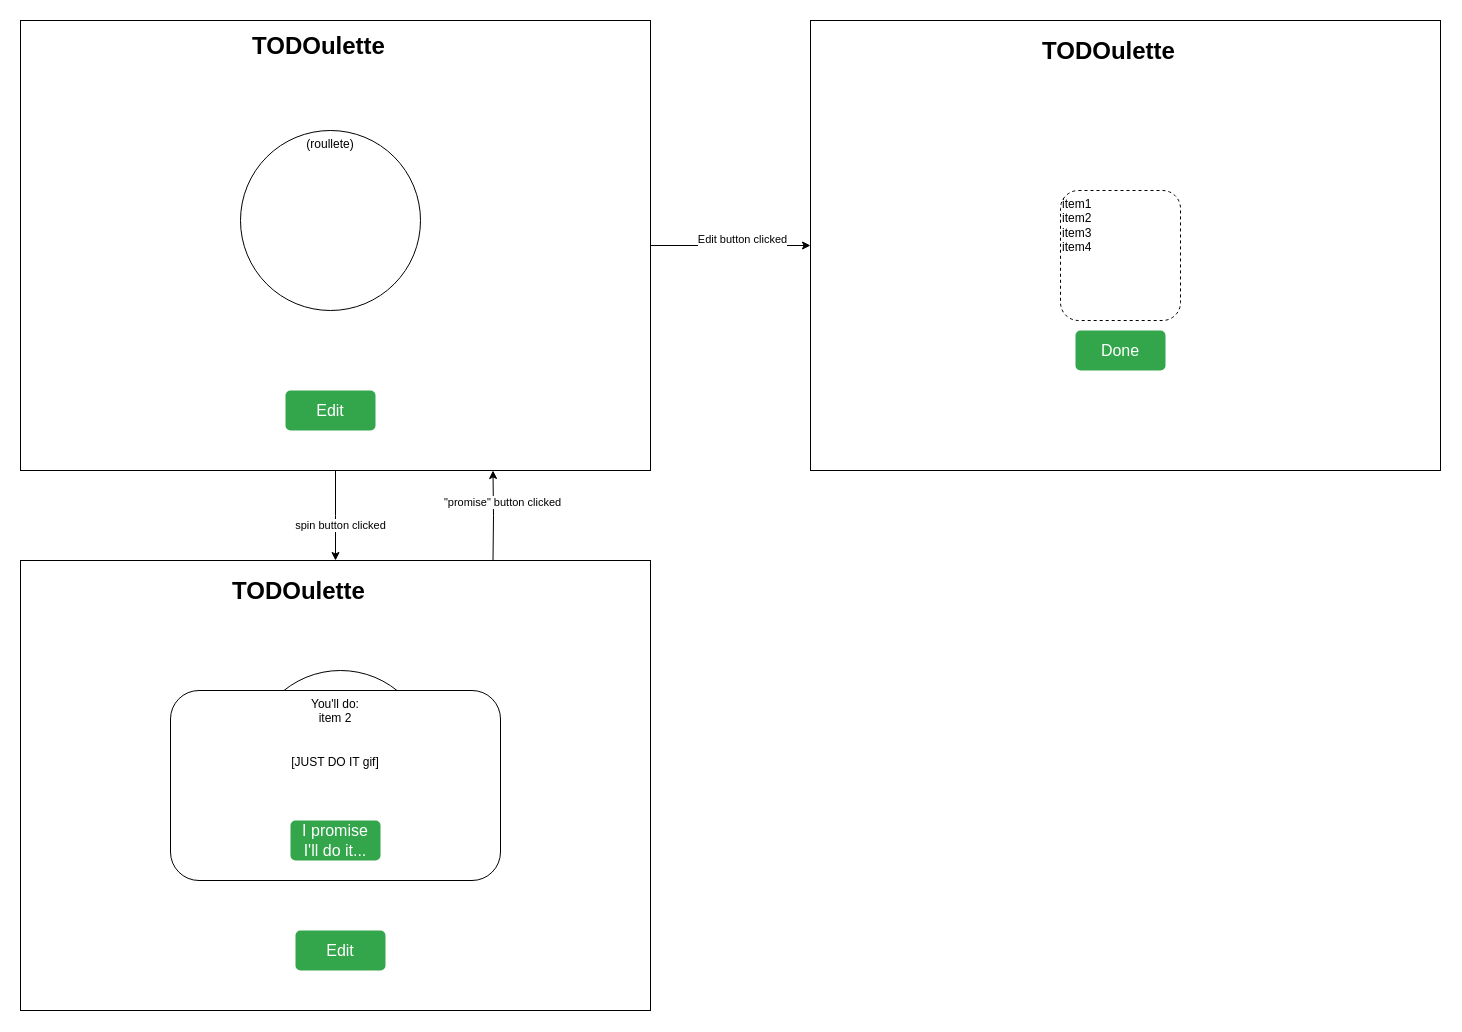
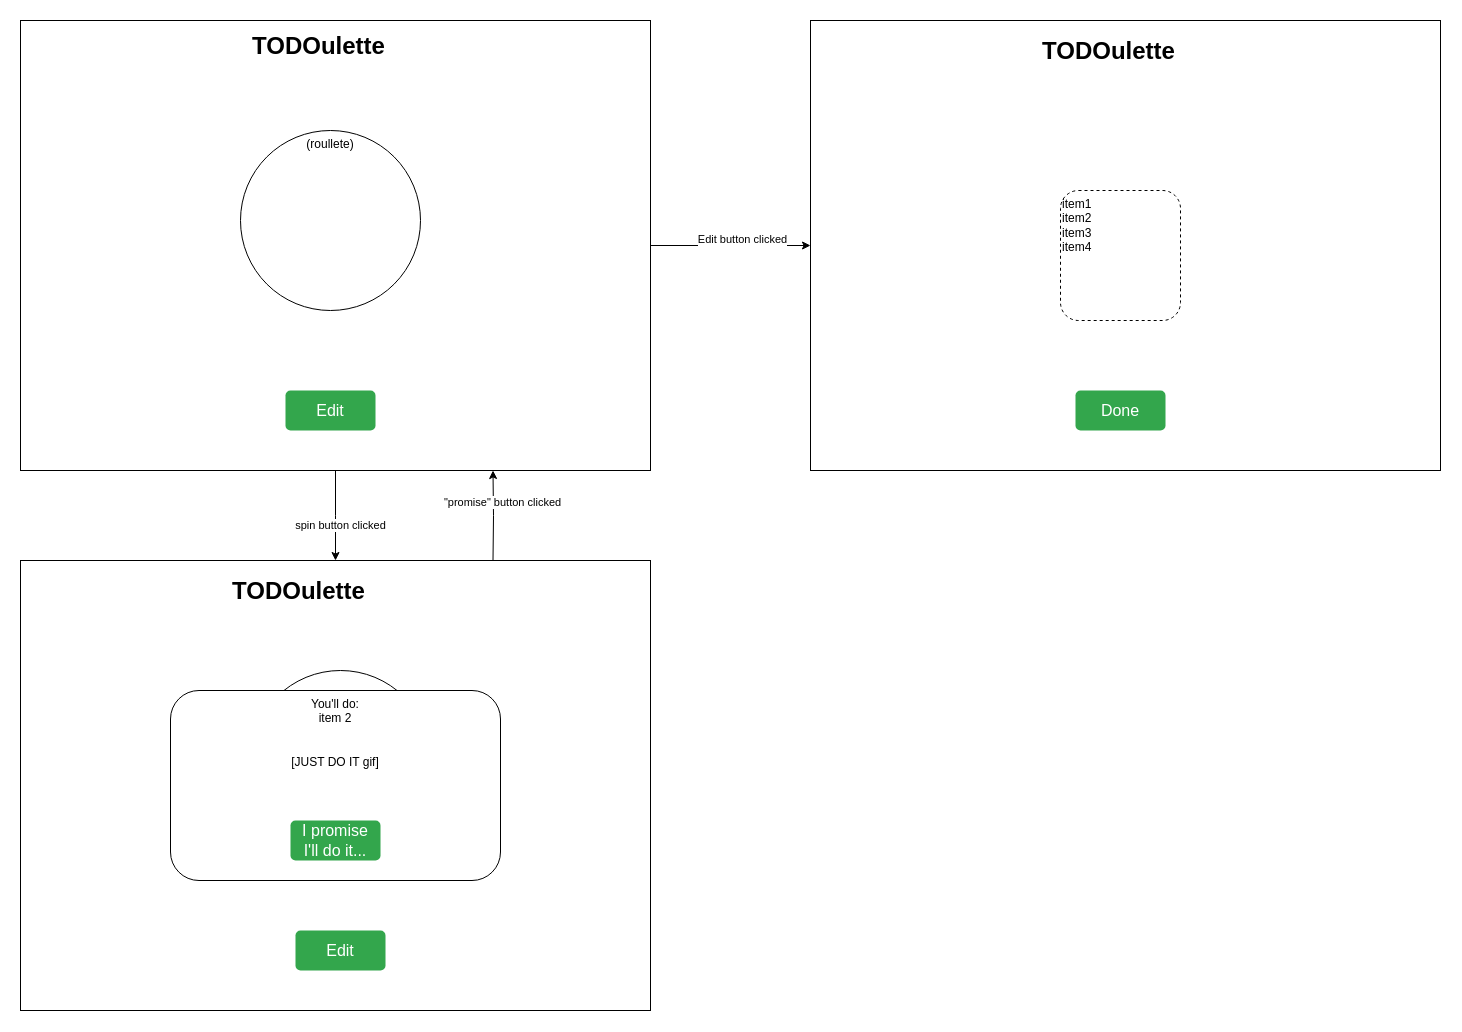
(1121, 351) -> (1121, 411)
